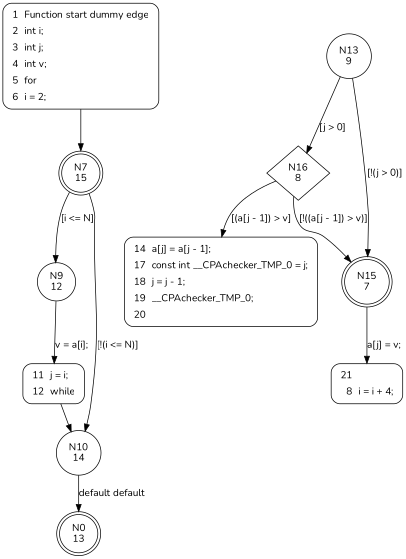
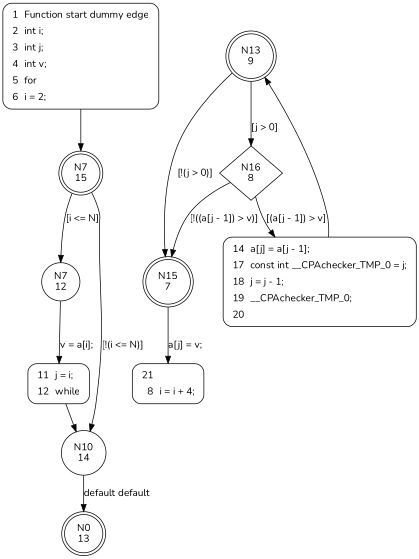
(349, 56) -> (251, 56)
none -> (308, 157)
(57, 282) -> (61, 282)
